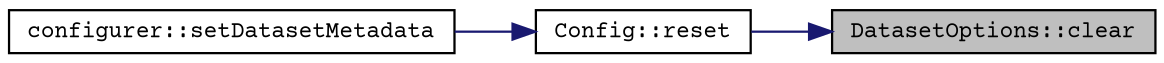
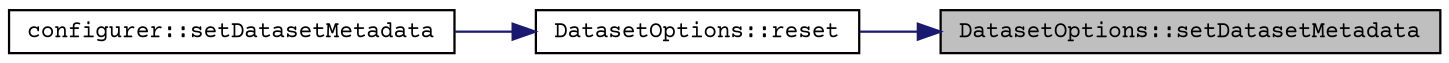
(643, 32) -> (698, 32)
(994, 32) -> (1190, 32)
